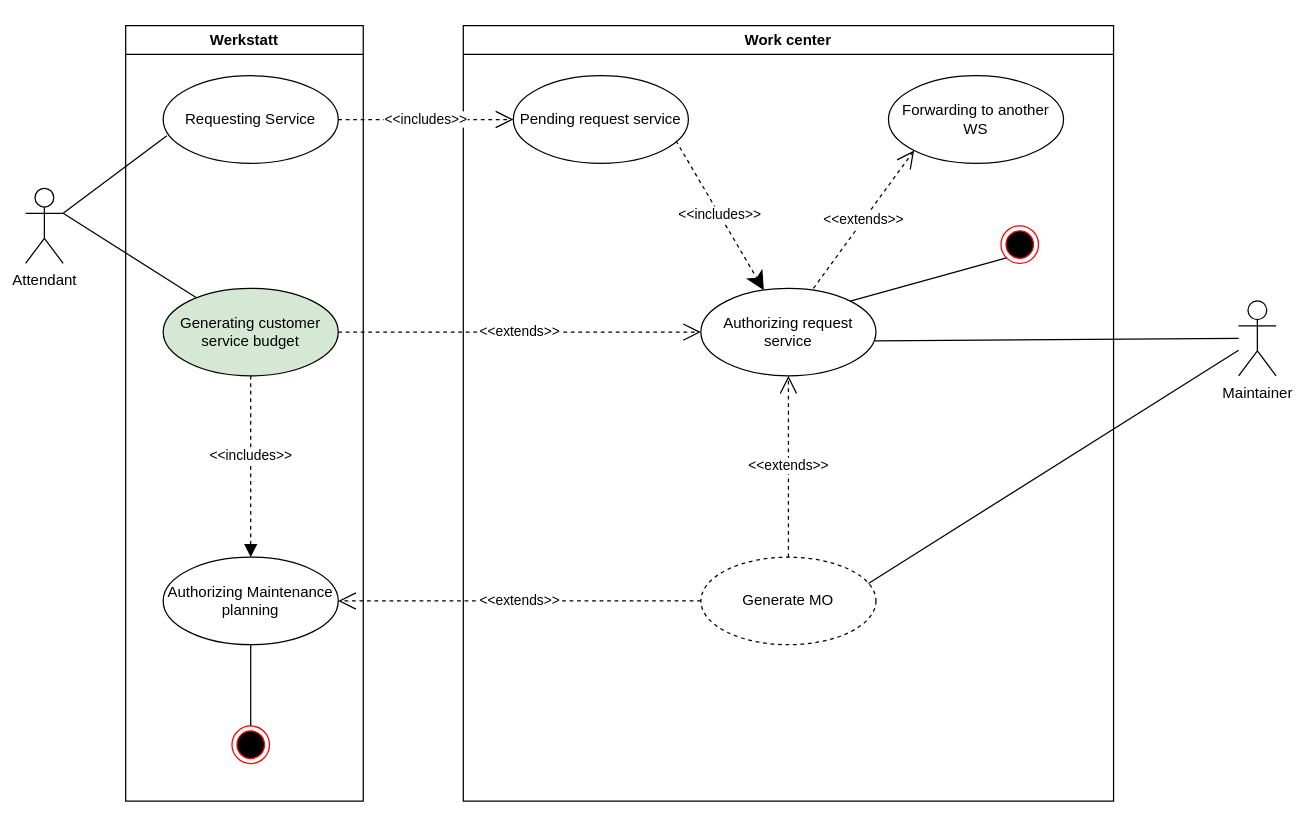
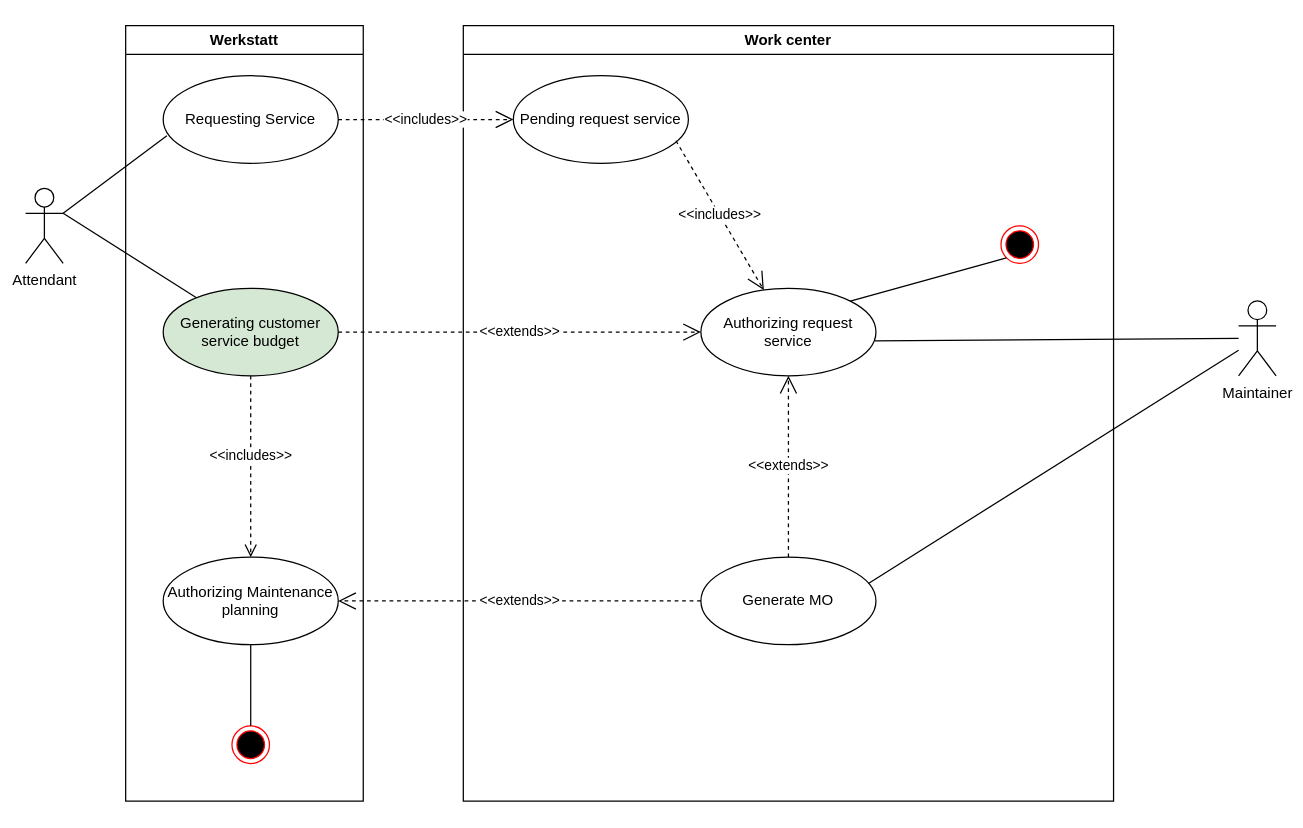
(976, 119) -> none
(862, 221) -> none
(756, 276) -> (759, 281)
(251, 543) -> (251, 548)
(788, 601) -> (788, 601)
